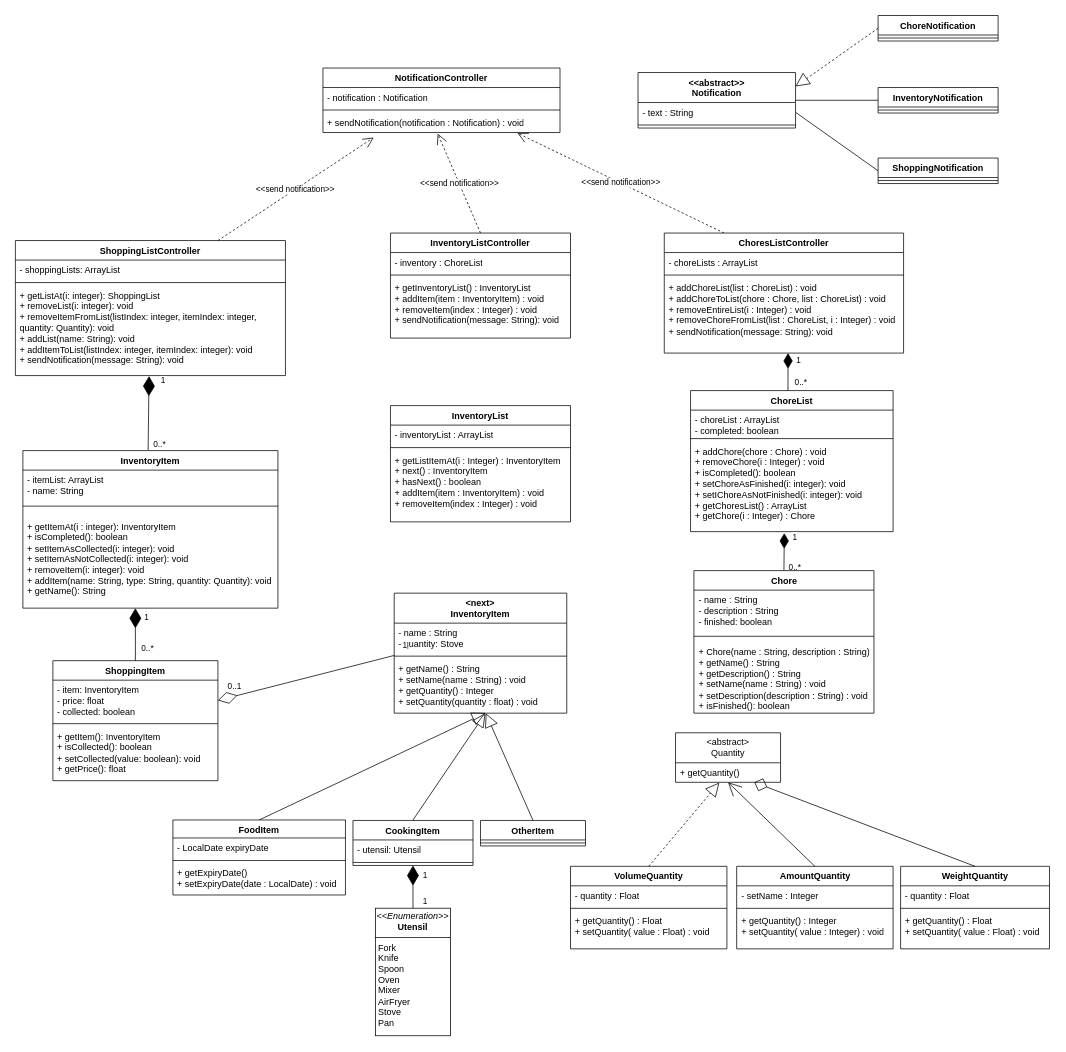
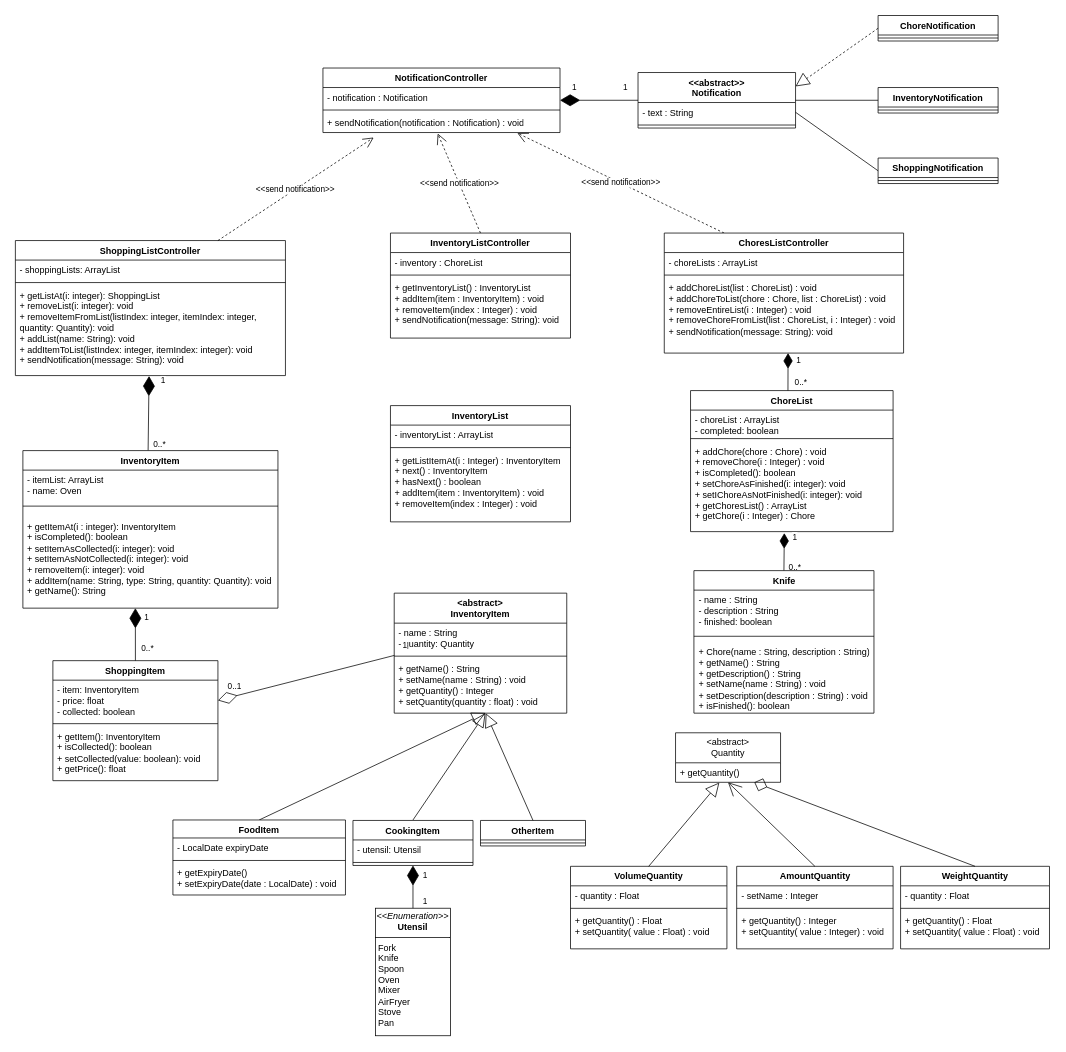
none -> (609, 100)
(73, 486) -> (73, 486)
(784, 581) -> (784, 581)
(480, 609) -> (480, 609)
(437, 639) -> (443, 639)
(680, 829) -> (680, 829)
